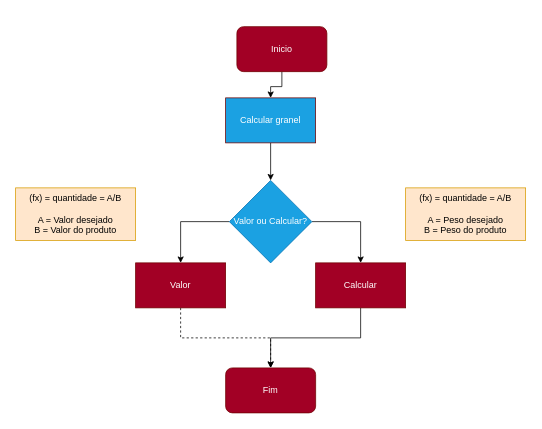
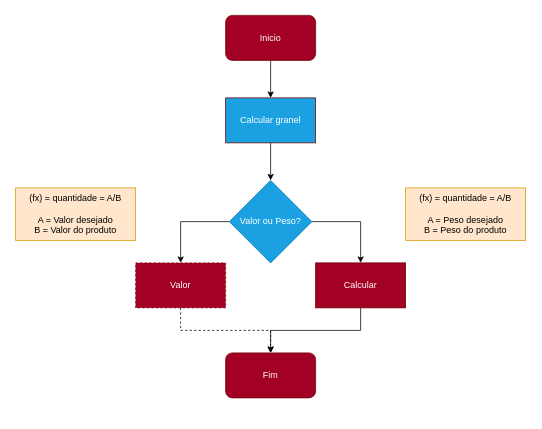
(282, 49) -> (270, 38)
(270, 222) -> (270, 222)
(180, 285) -> (180, 285)
(270, 390) -> (270, 375)
